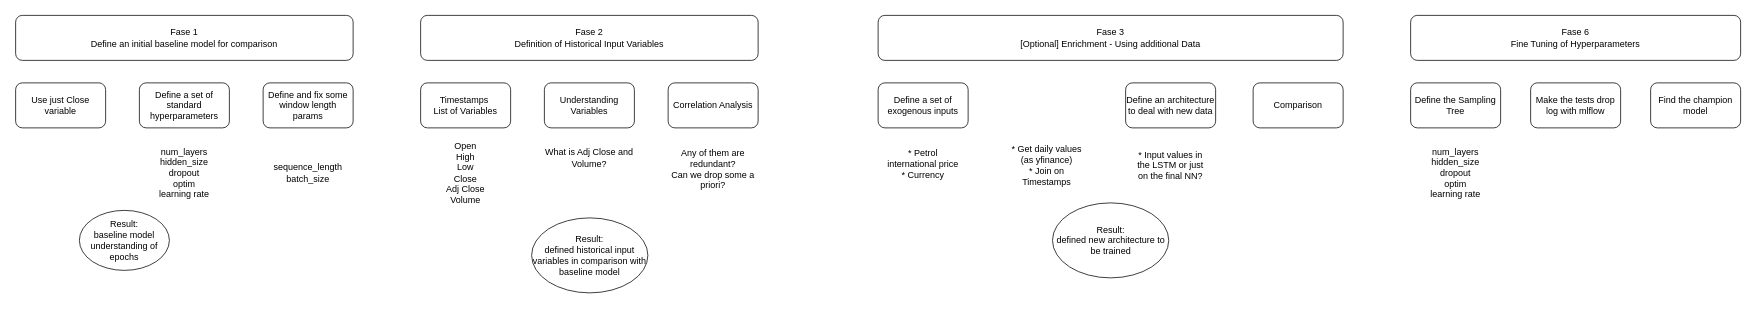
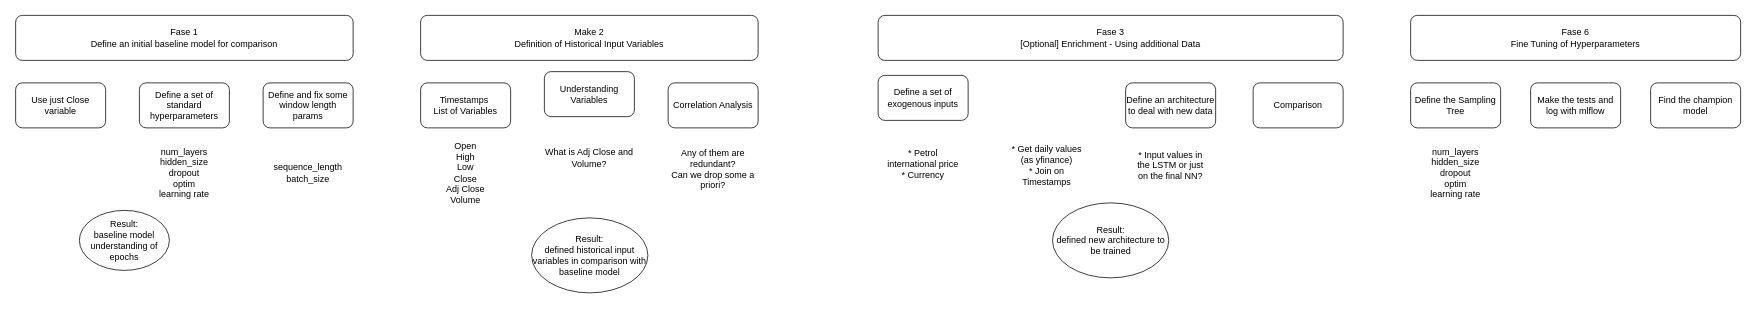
(589, 38) -> (589, 38)
(589, 105) -> (589, 94)
(923, 105) -> (923, 98)
(1575, 105) -> (1575, 105)
